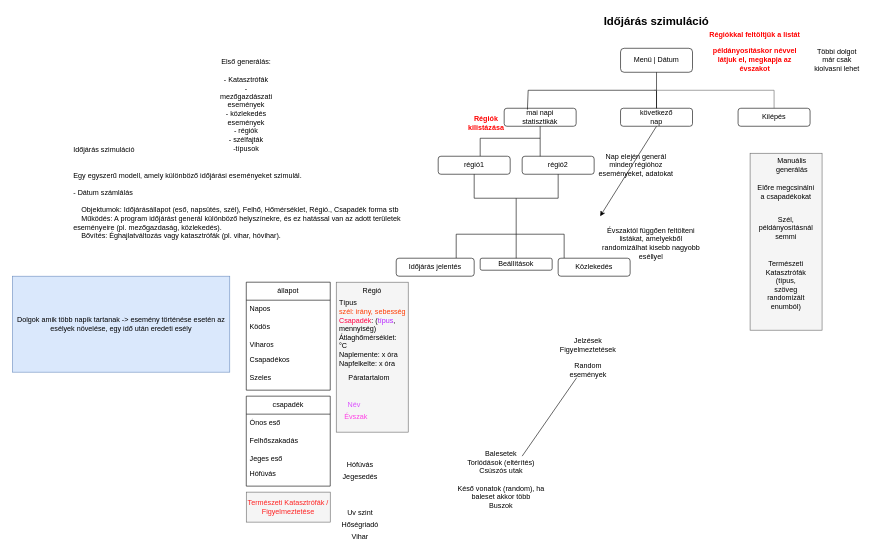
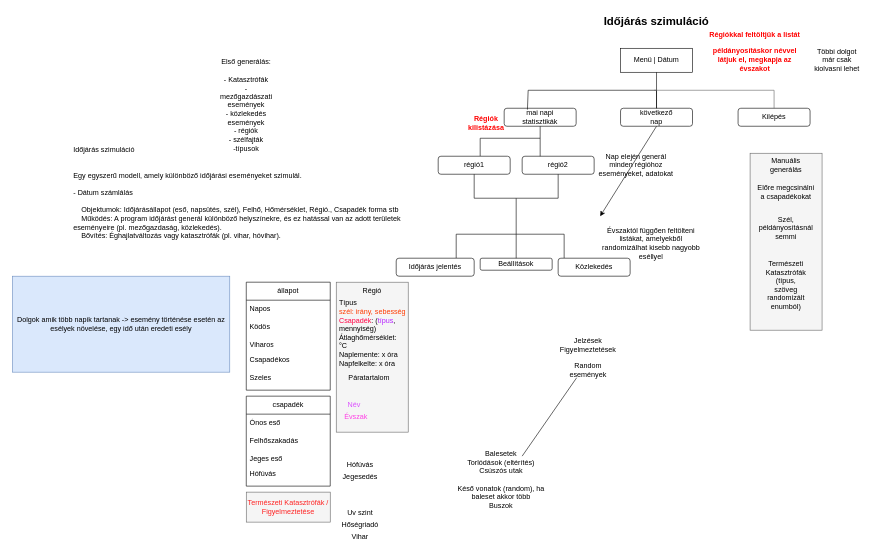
(657, 60) -> (657, 60)
(792, 165) -> (786, 165)
